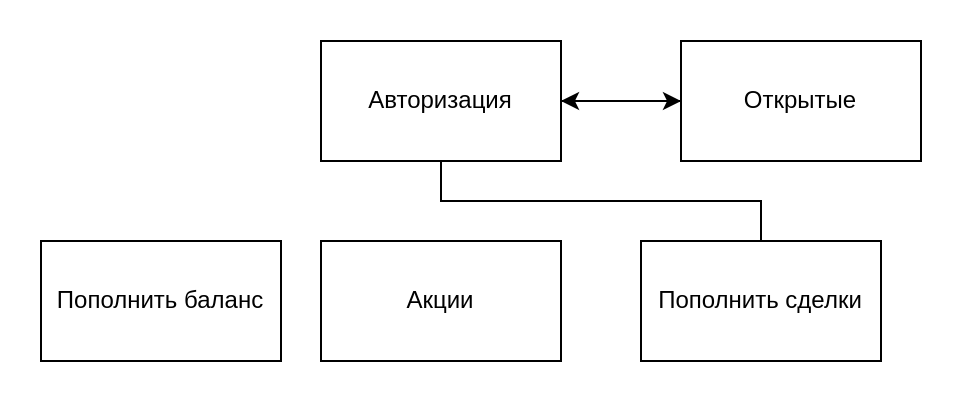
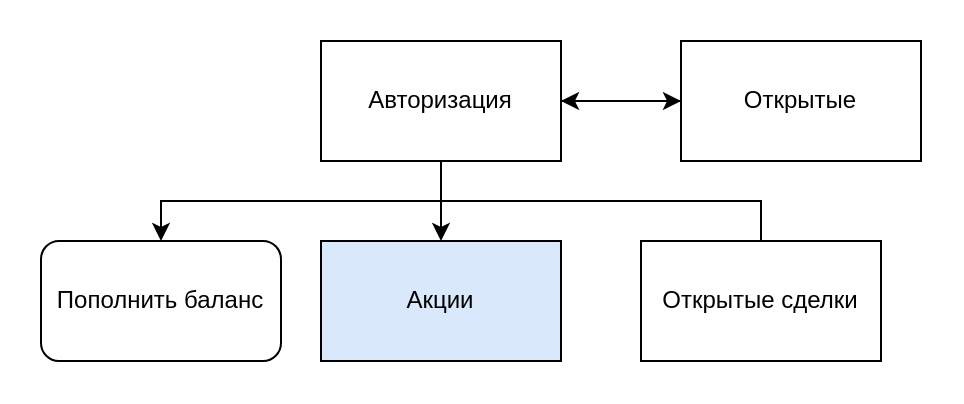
none -> (286, 201)
none -> (441, 216)
(161, 301) -> (161, 301)
(441, 301) -> (441, 301)
(761, 301) -> (761, 301)
